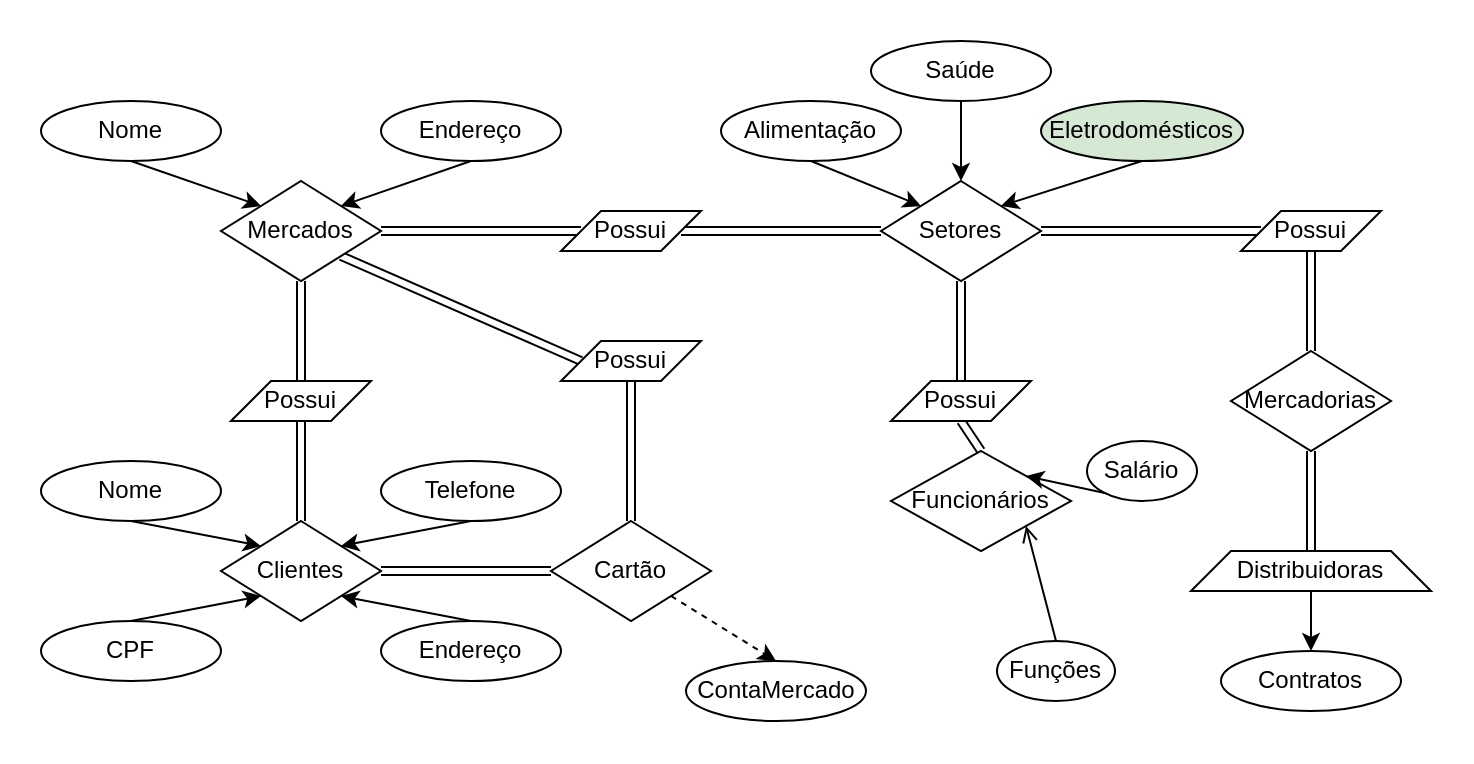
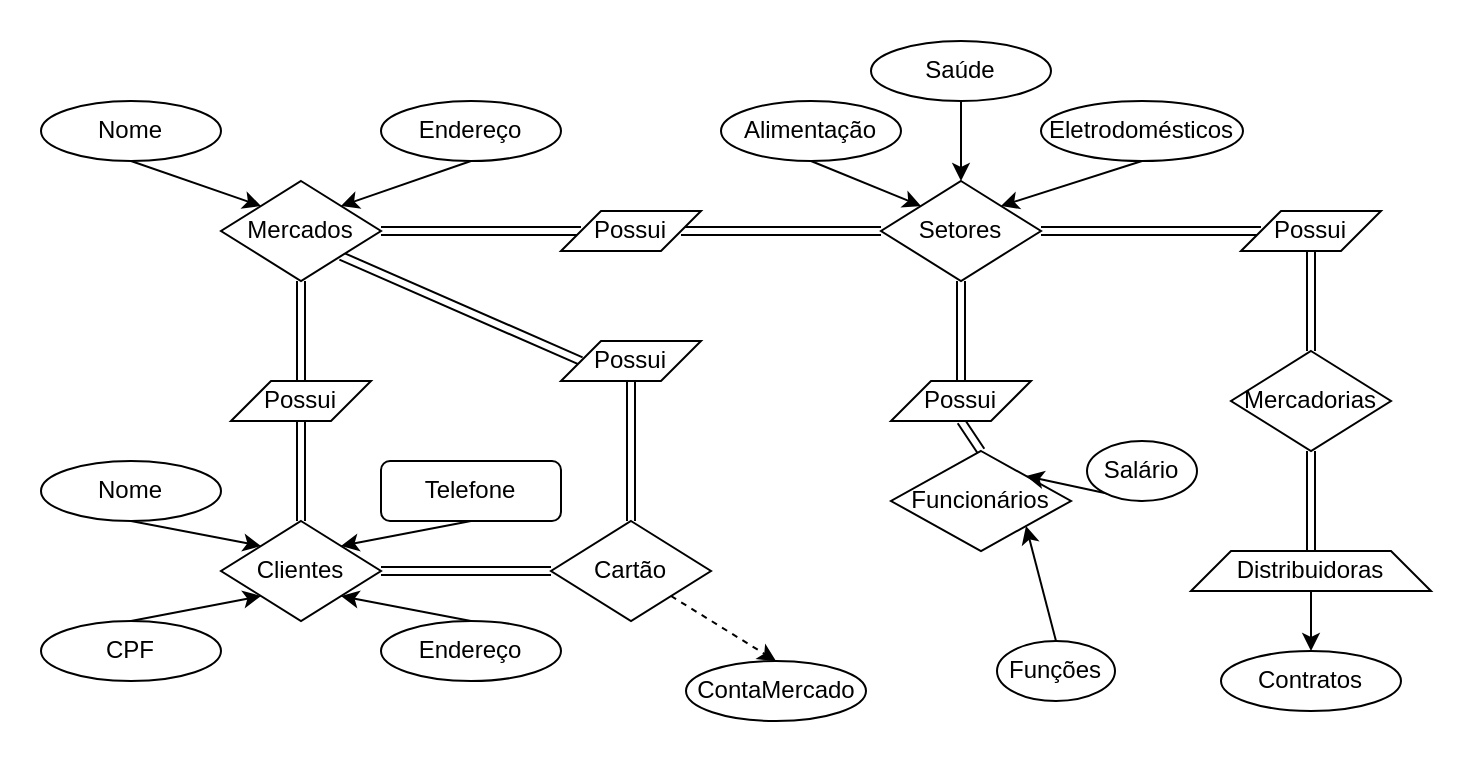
(1142, 131) -> (1142, 131)
(471, 491) -> (471, 491)
(1029, 536) -> (1030, 540)
